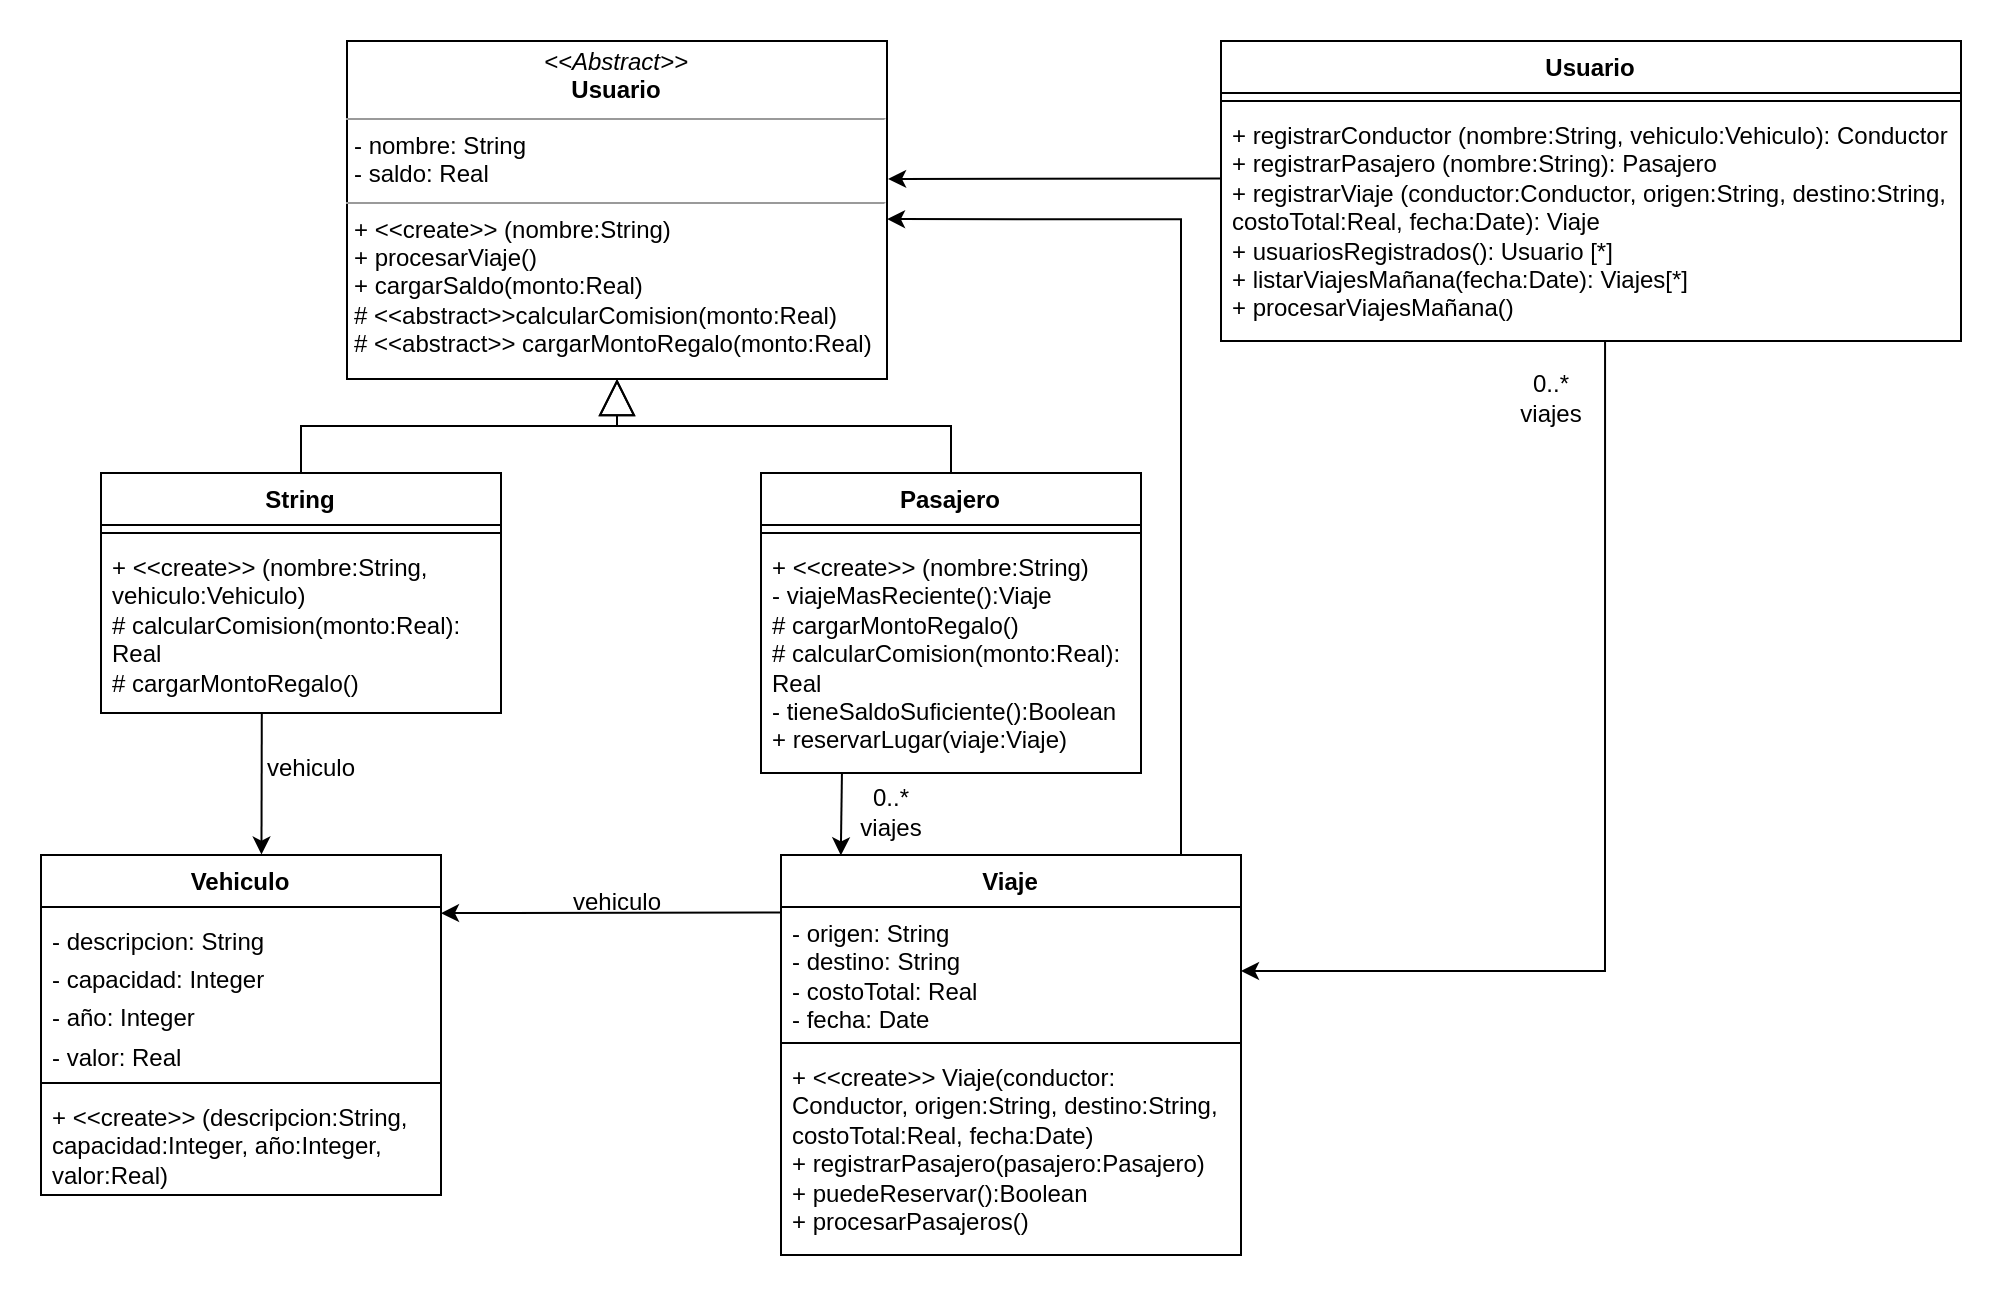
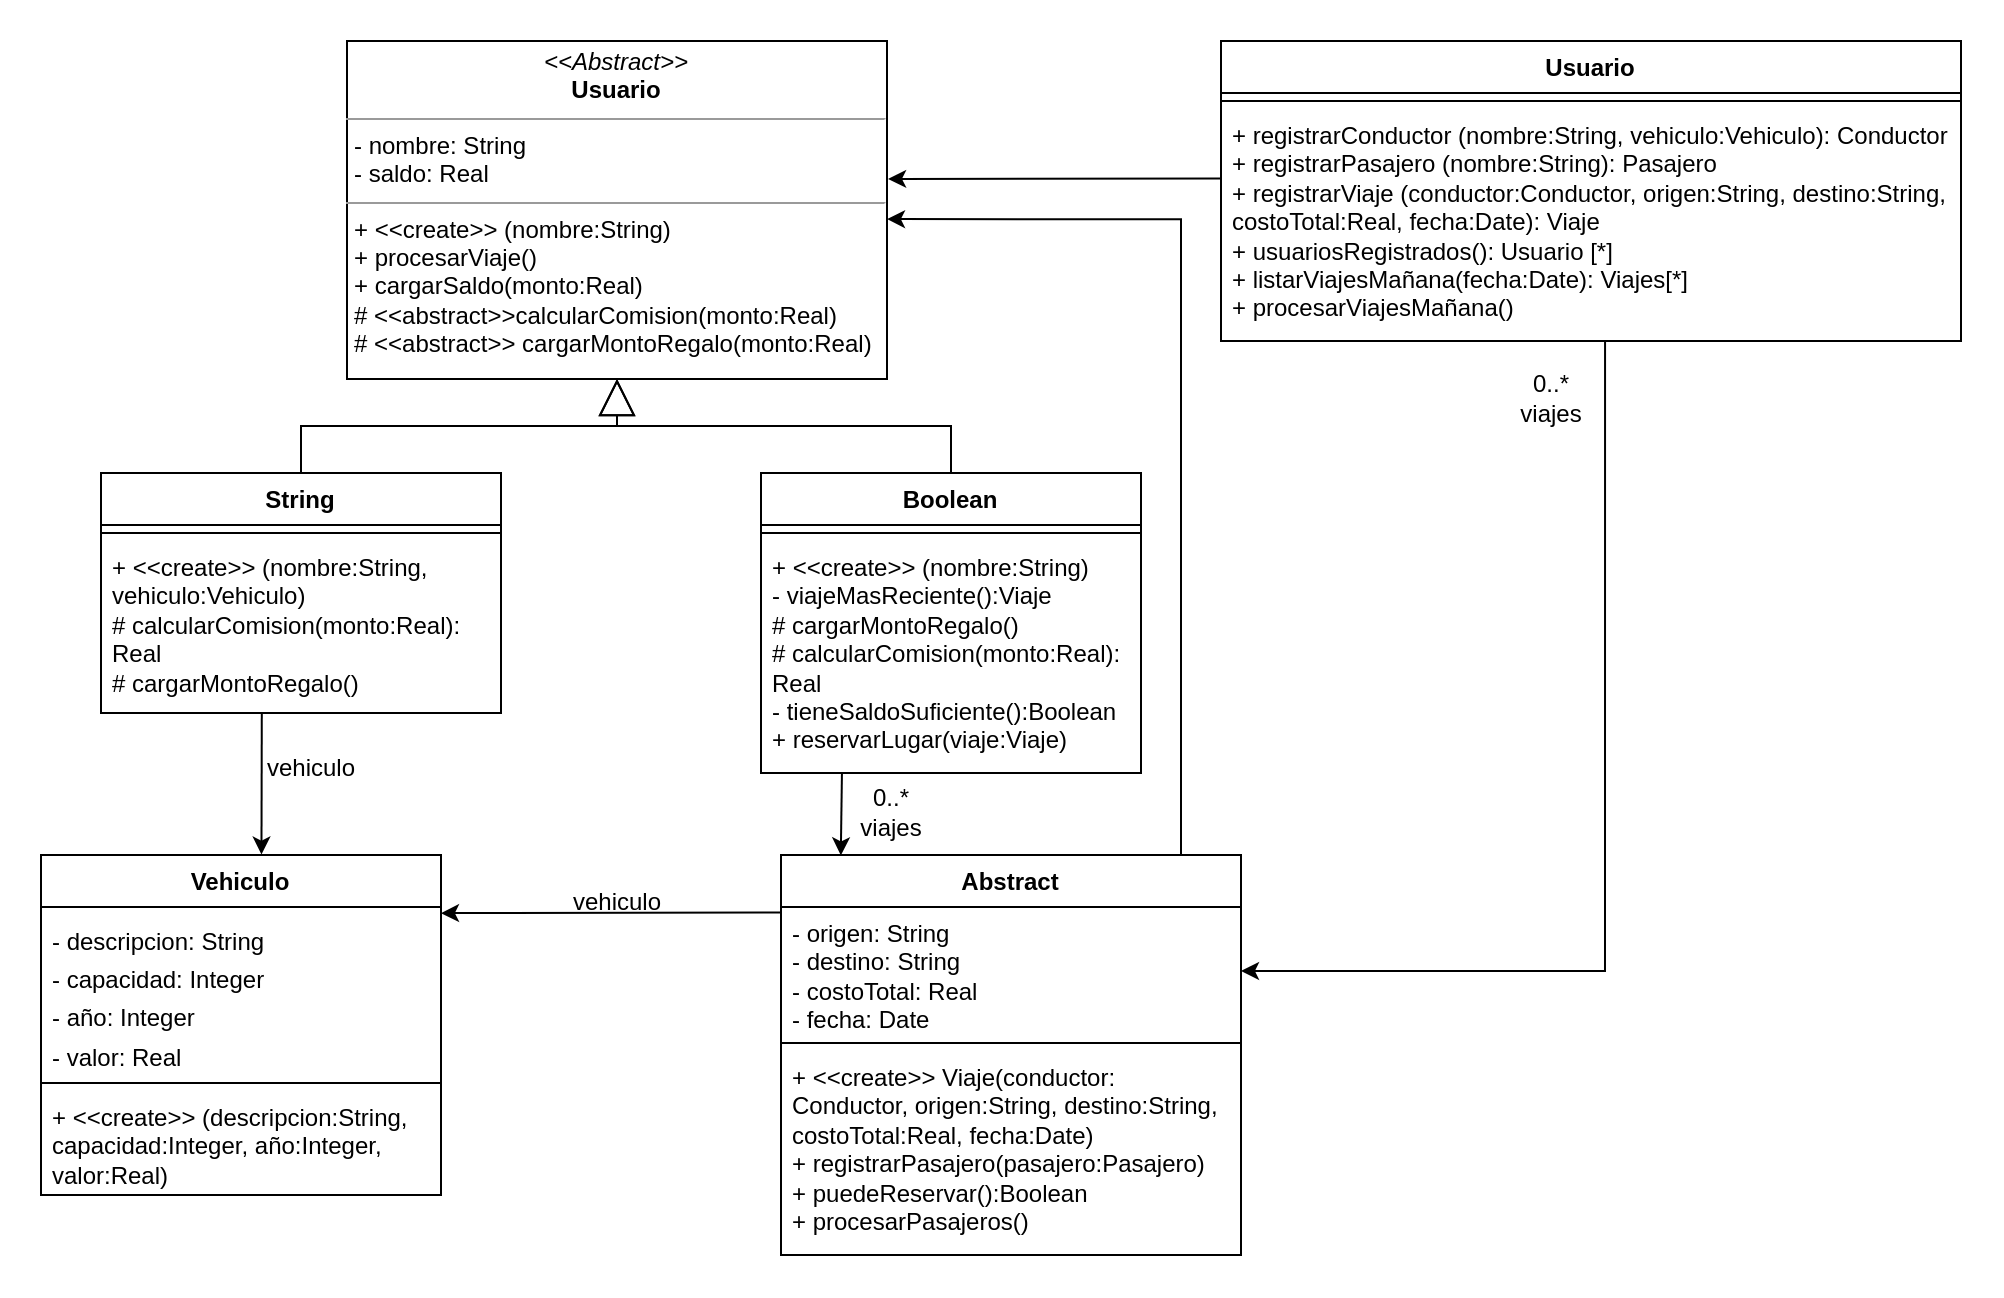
(951, 501) -> (951, 501)
(1011, 883) -> (1011, 883)
